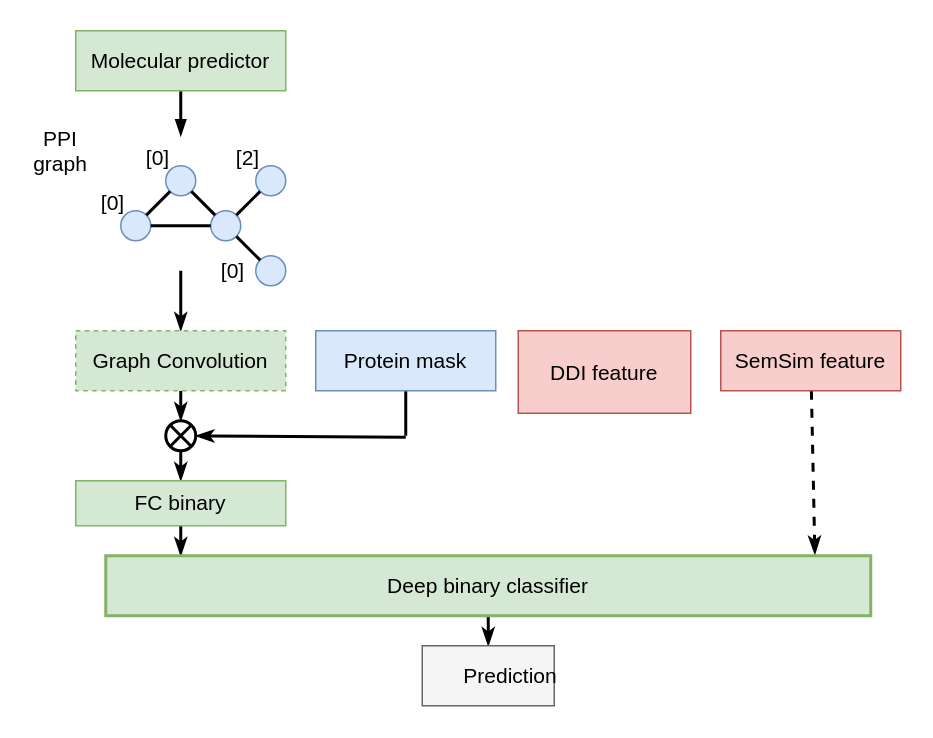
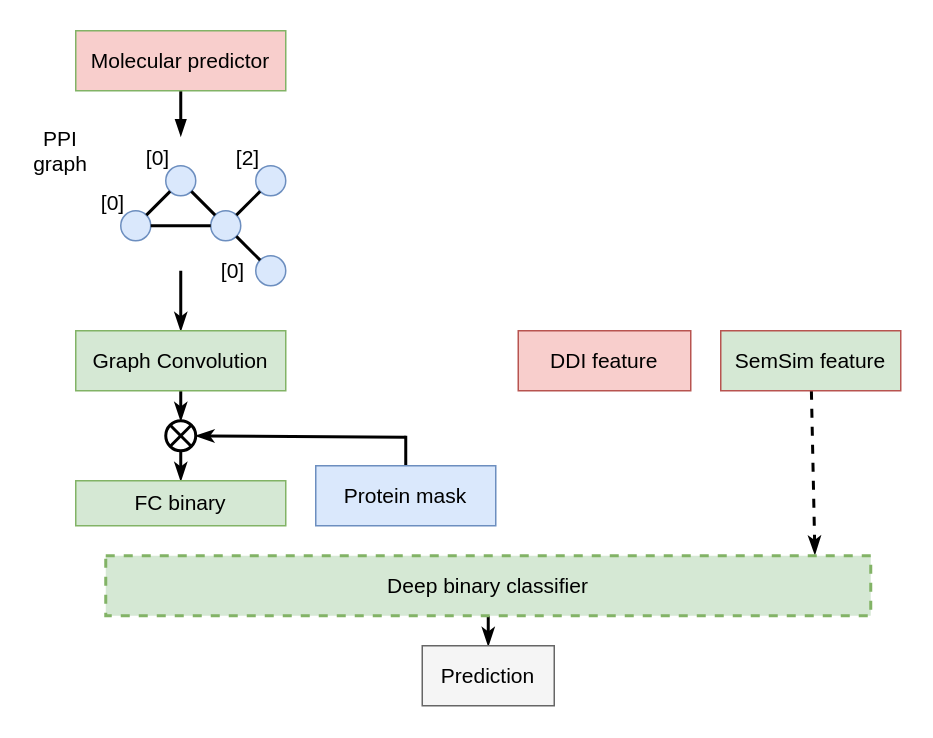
(181, 61) -> (181, 61)
(181, 361) -> (181, 361)
(406, 361) -> (406, 496)
(811, 361) -> (811, 361)
(605, 372) -> (605, 361)
(181, 534) -> none
(488, 586) -> (488, 586)
(511, 676) -> (488, 676)
